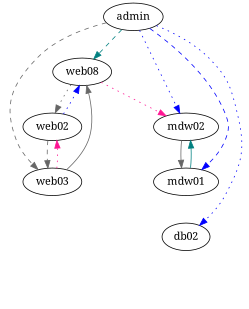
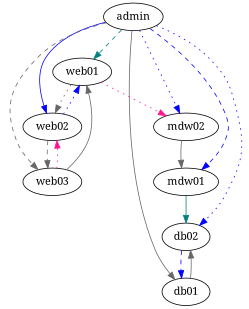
none -> (49, 54)
(82, 72) -> (82, 72)
(191, 158) -> (186, 206)
none -> (186, 292)
